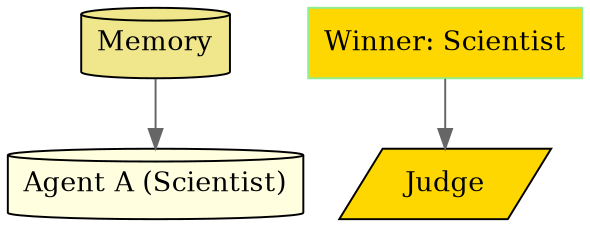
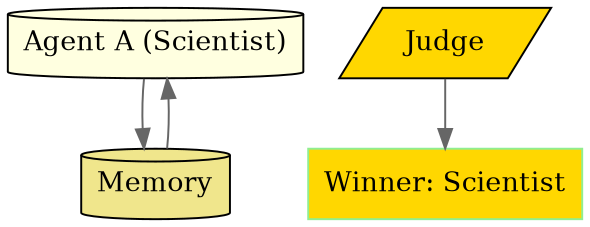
none -> (142, 104)
(445, 104) -> (445, 104)
